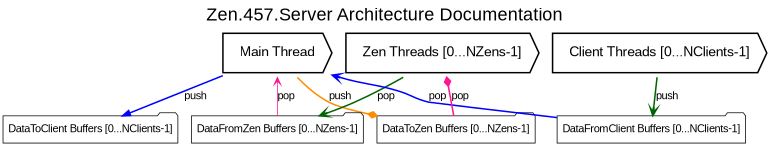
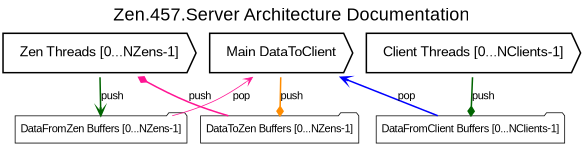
(277, 53) -> (281, 53)
(655, 93) -> (472, 92)
(386, 97) -> (112, 97)
(460, 97) -> (200, 97)
(90, 129) -> none
